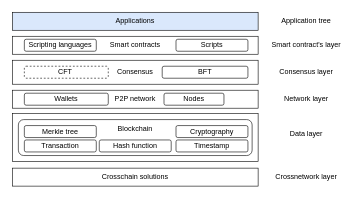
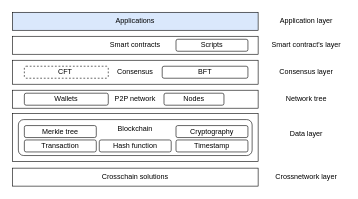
(307, 21) -> (307, 21)
(60, 45) -> none
(307, 99) -> (307, 99)
